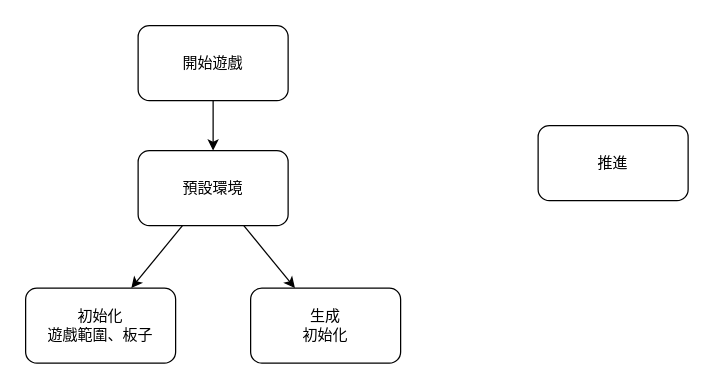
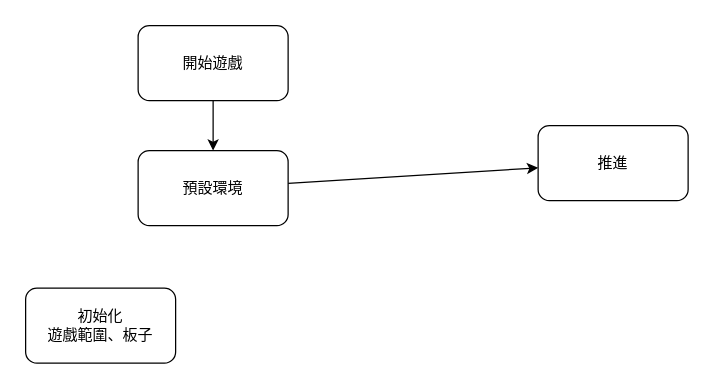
(159, 254) -> (409, 176)
(267, 254) -> none
(326, 326) -> none
